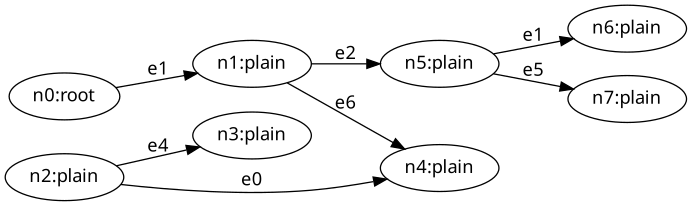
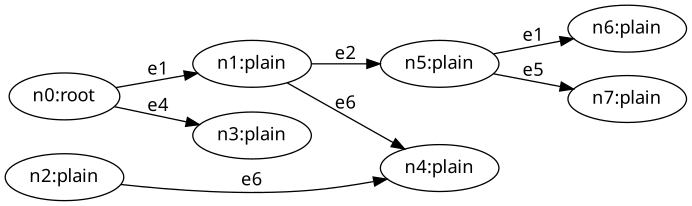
(151, 158) -> (150, 114)
(252, 180) -> (252, 180)
